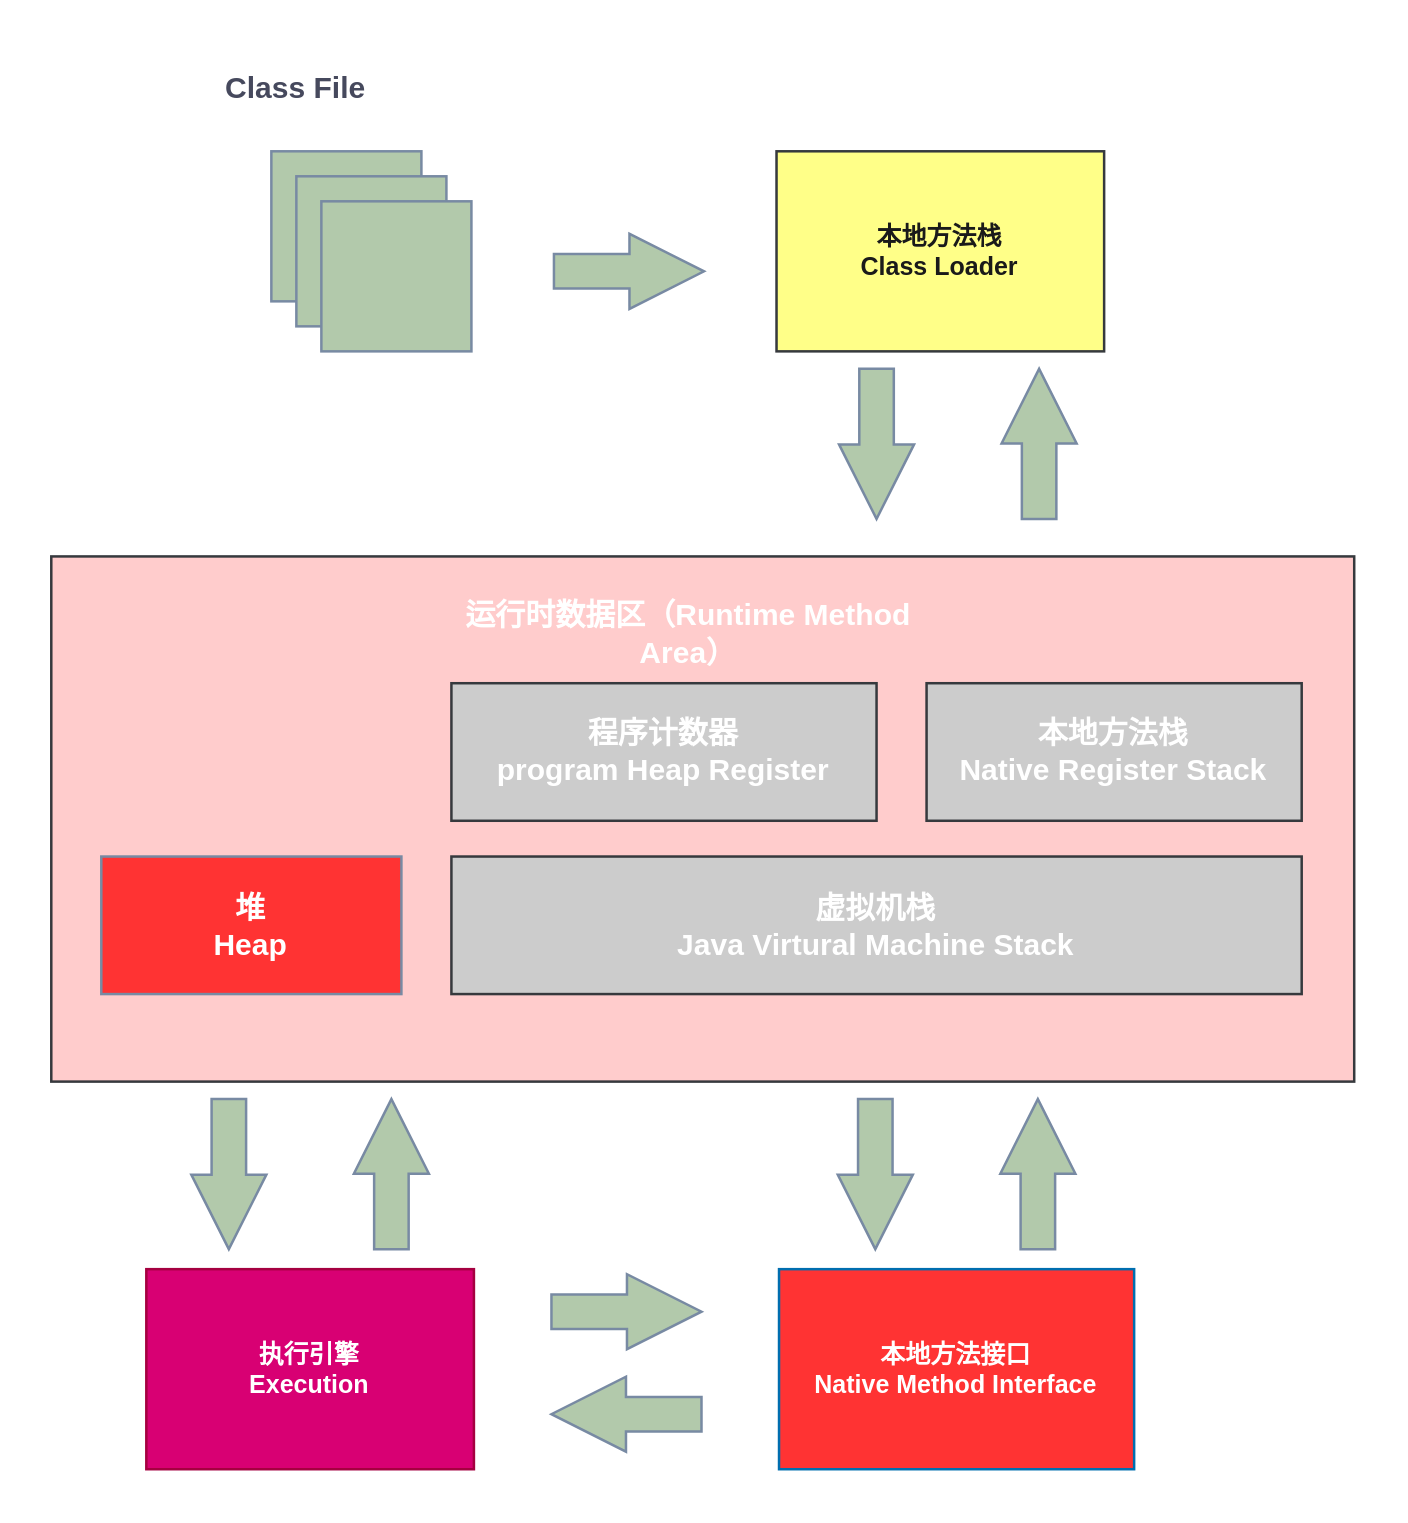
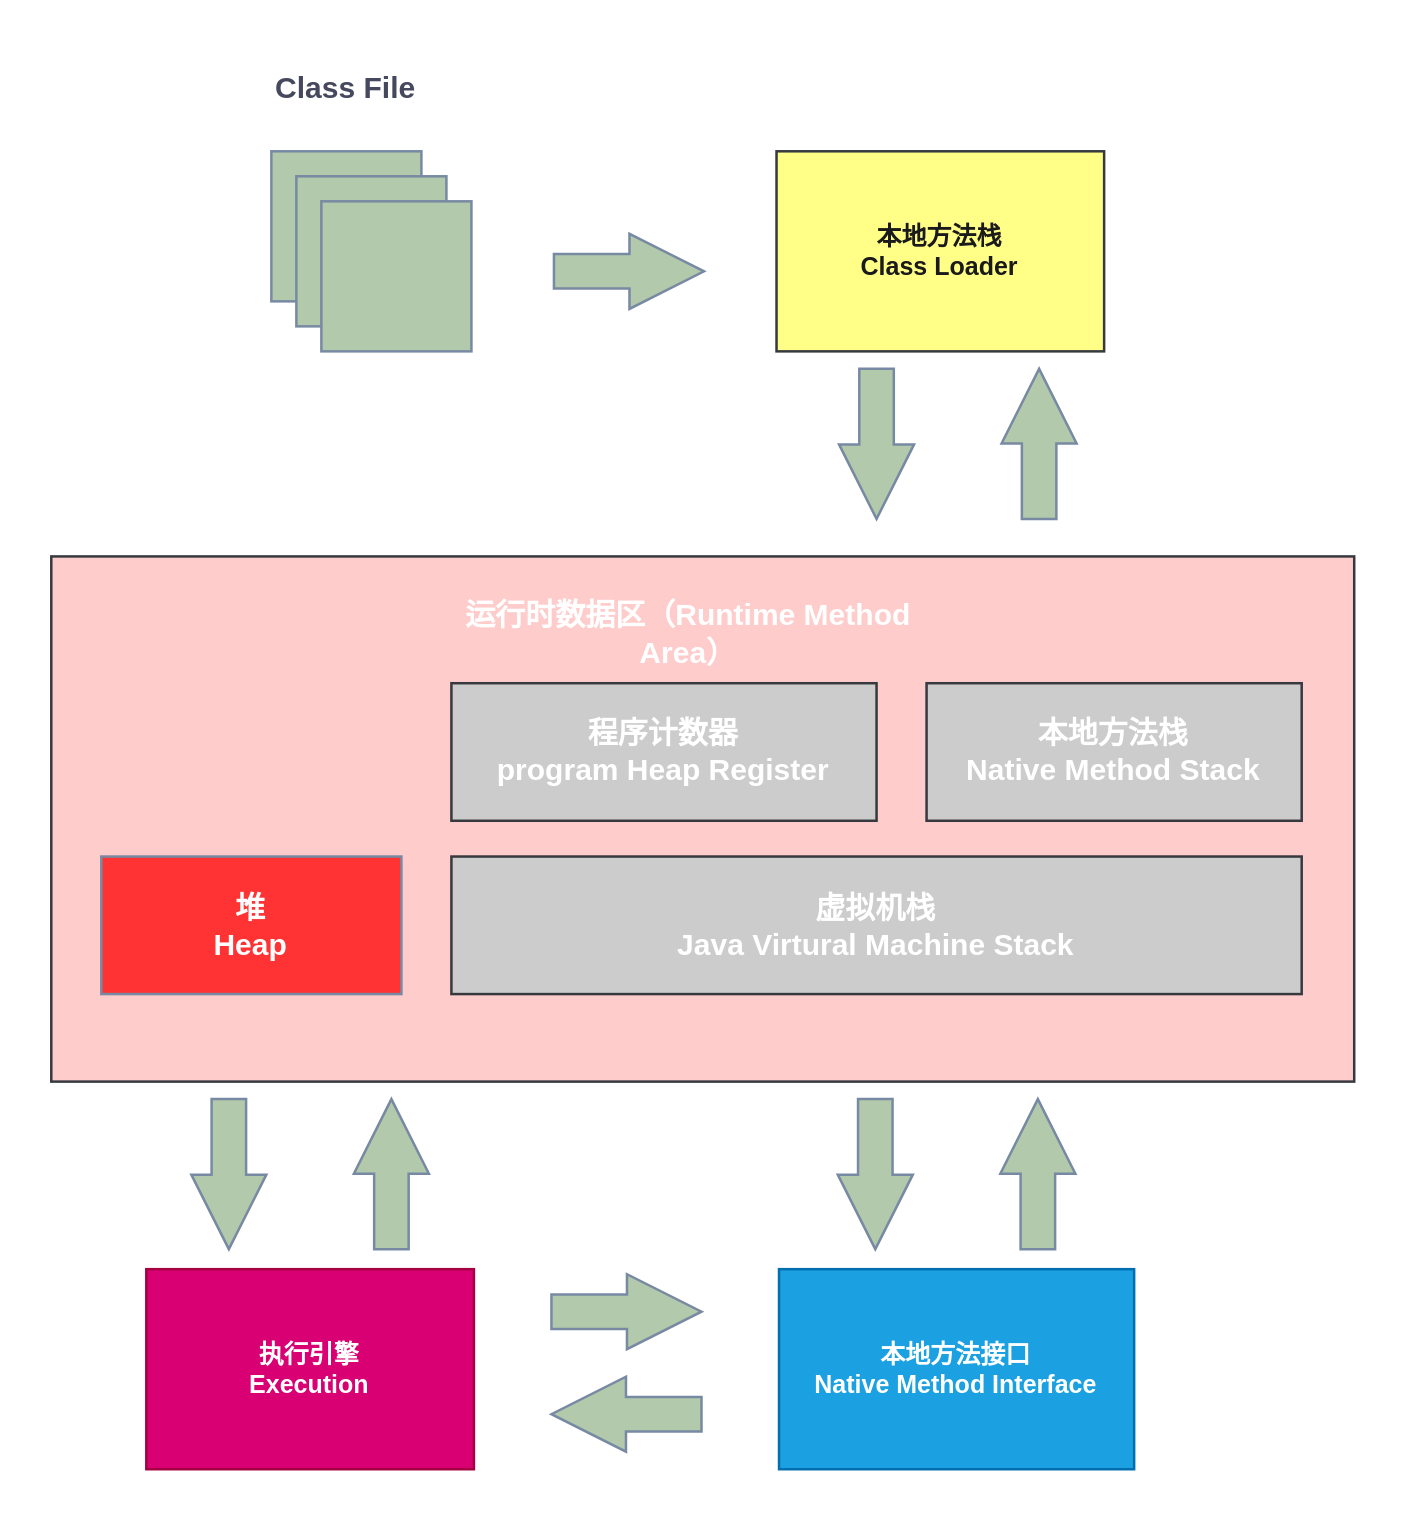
(296, 89) -> (346, 89)
(1114, 751) -> (1114, 751)
(956, 1369) -> (956, 1369)
